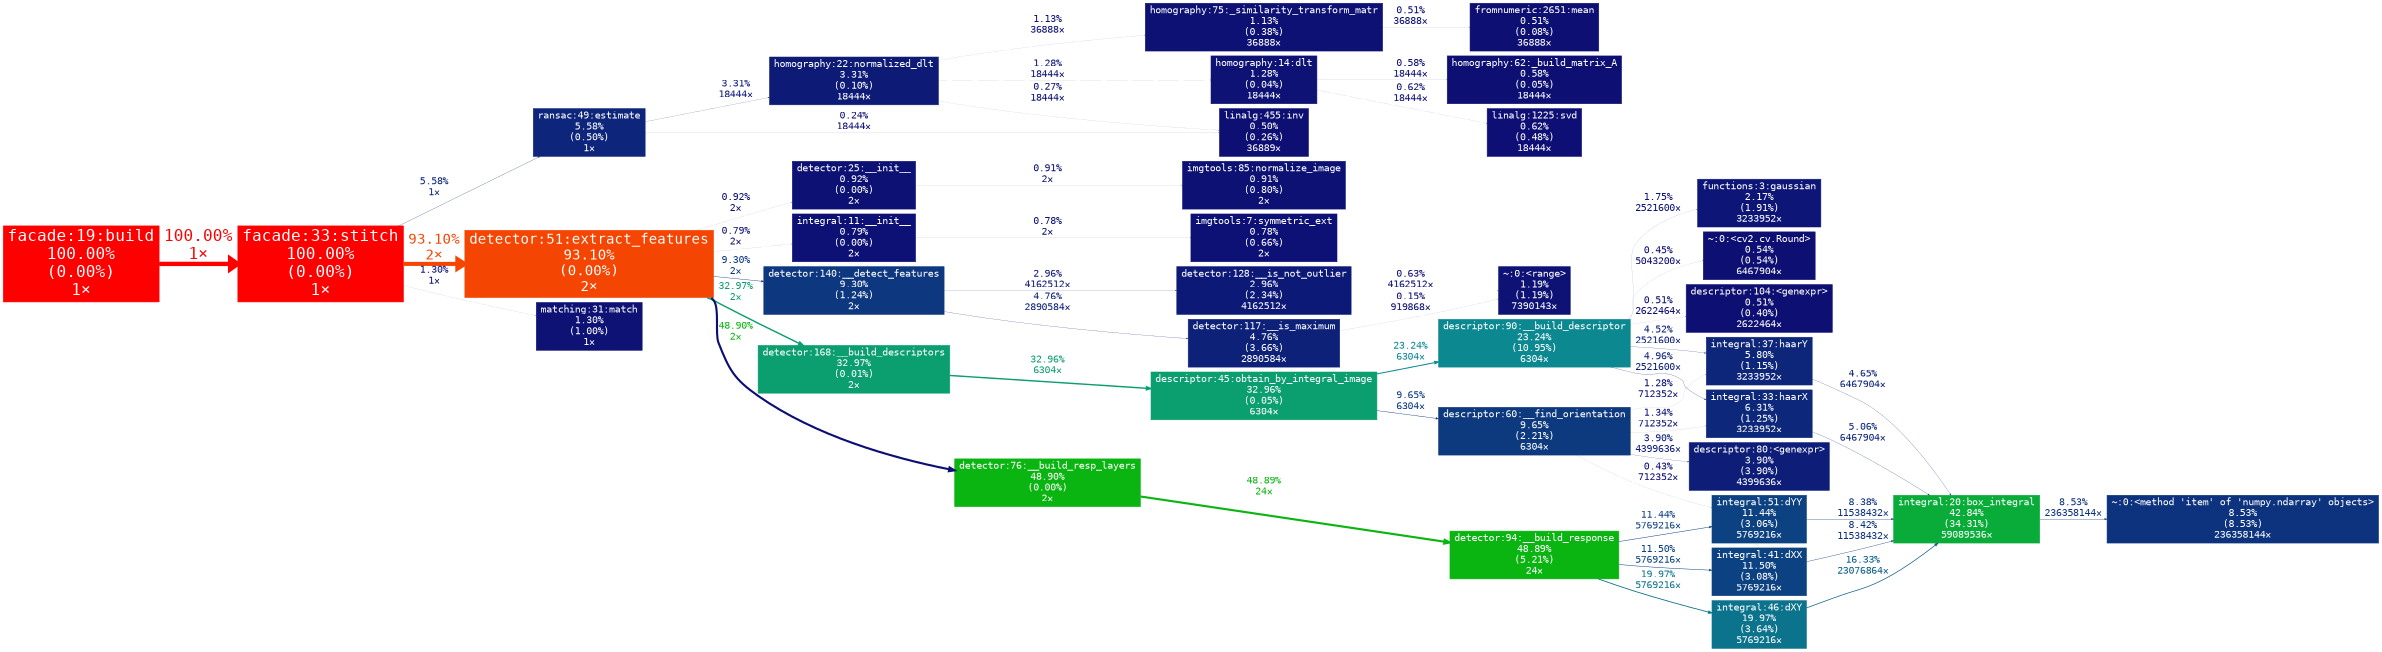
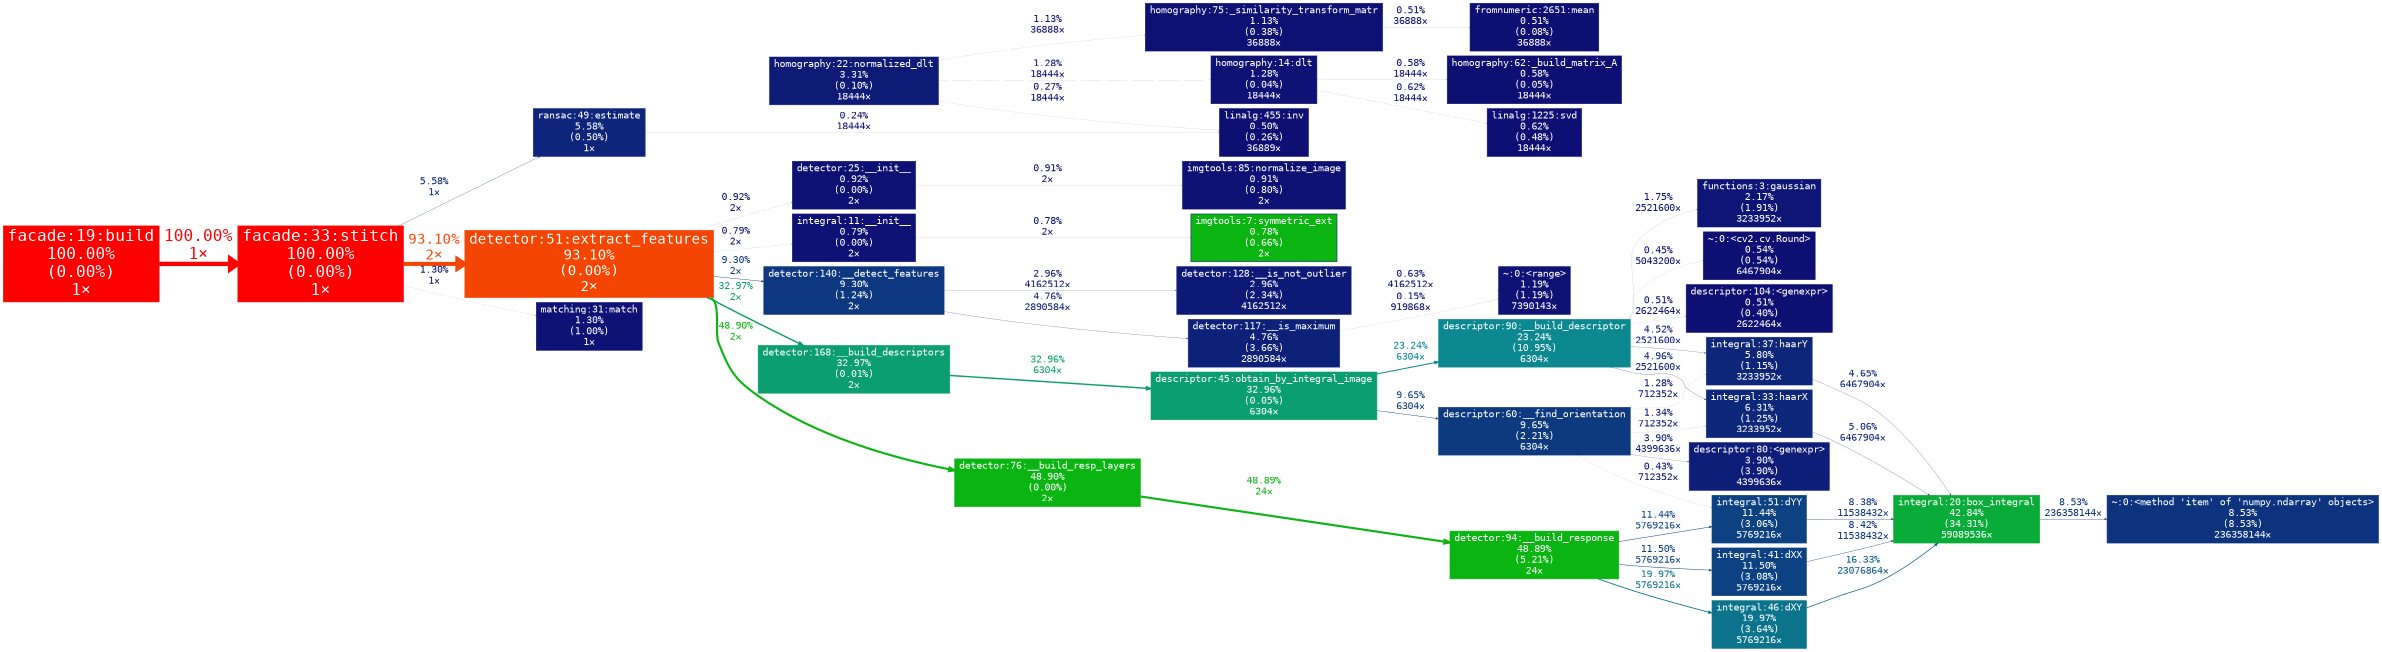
(707, 110) -> none
(1264, 238) -> (1264, 238)
(798, 419) -> (798, 419)
